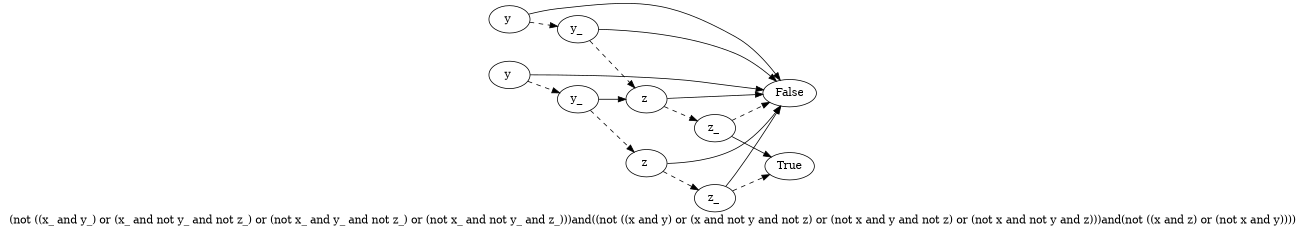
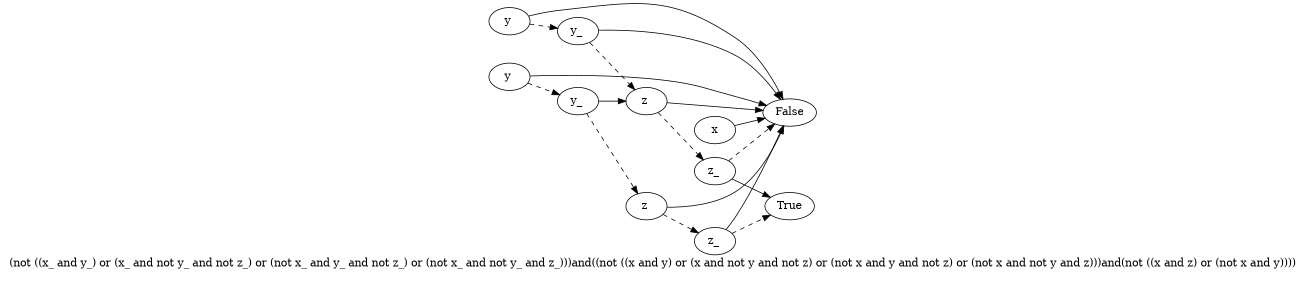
none -> (715, 130)
